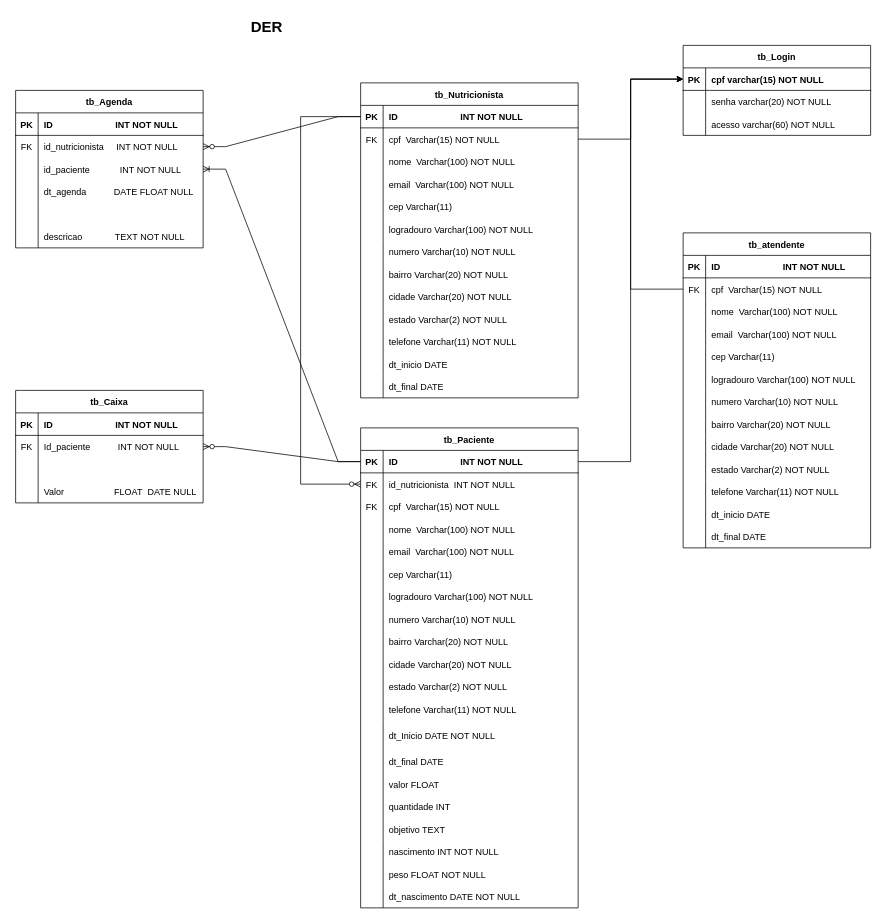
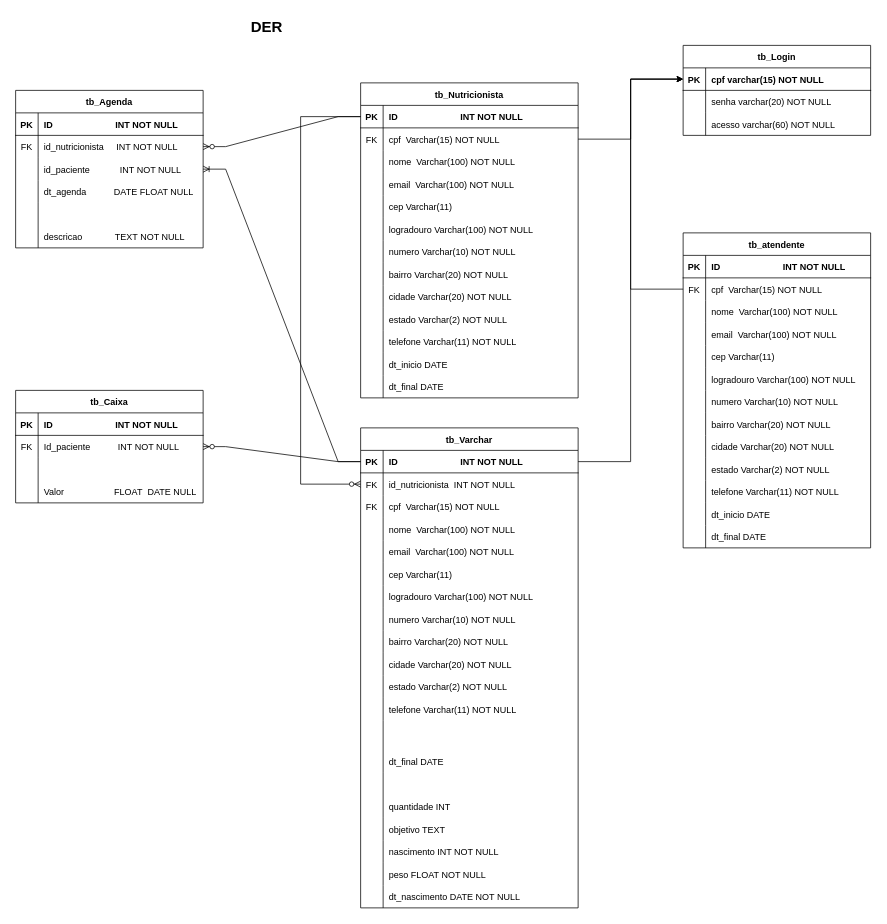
(469, 440) -> (469, 440)
(480, 735) -> none
(480, 784) -> none
